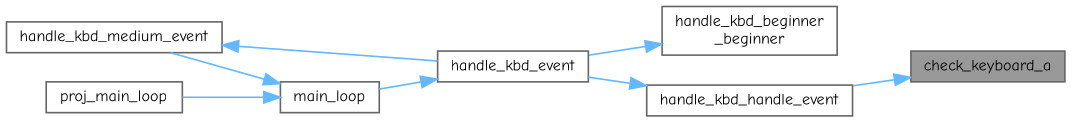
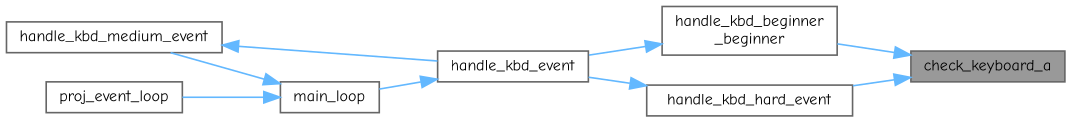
none -> (866, 48)
(114, 97) -> (114, 97)
(750, 100) -> (750, 100)
